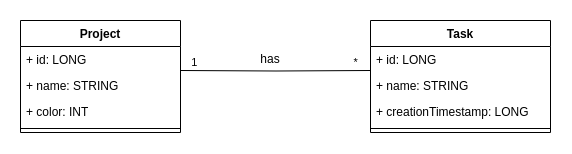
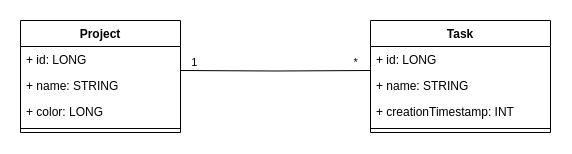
(271, 60) -> none
(61, 113) -> (64, 113)
(453, 113) -> (449, 113)
